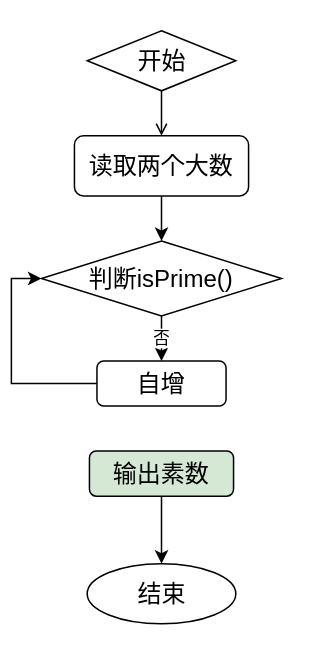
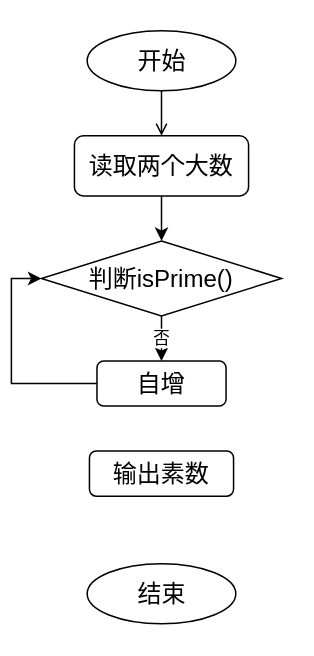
(161, 61) -> (161, 61)
(161, 473) -> (161, 473)
(161, 524) -> none
